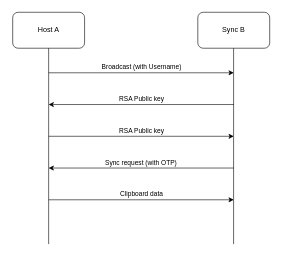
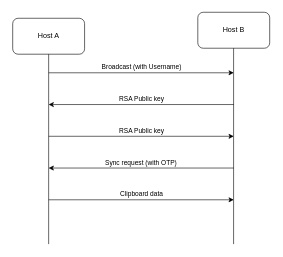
(48, 30) -> (48, 36)
(234, 30) -> (234, 30)
